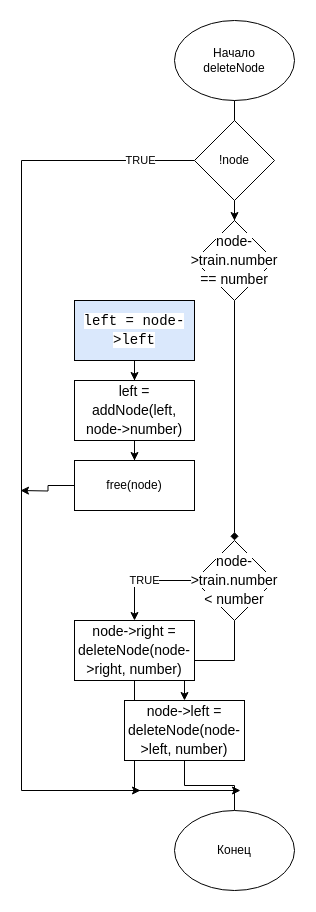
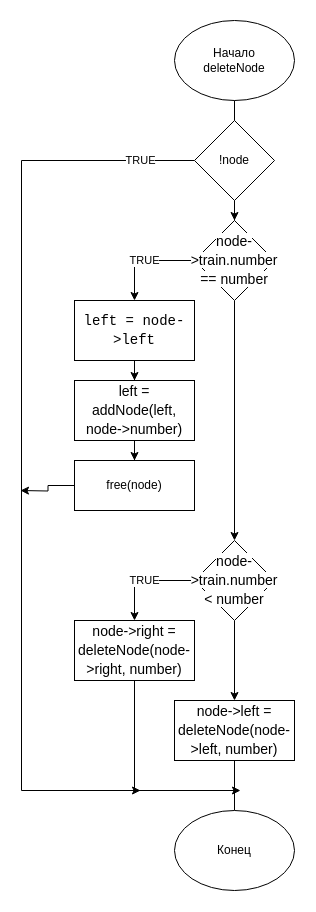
none -> (148, 261)
(135, 331) -> (135, 331)
(235, 532) -> (235, 532)
(185, 731) -> (235, 731)
